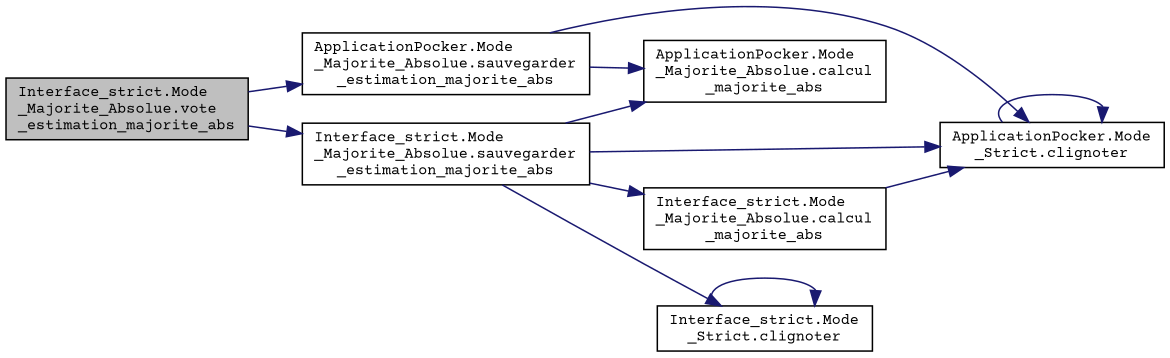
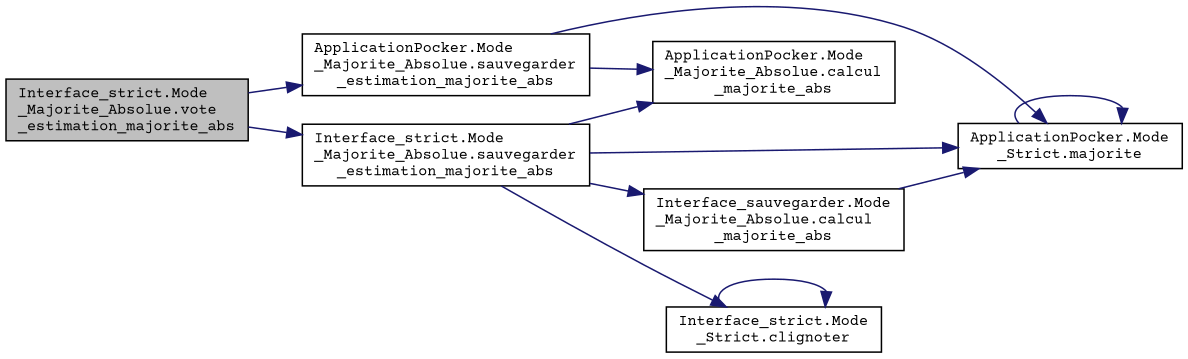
(1052, 145) -> (1070, 146)
(765, 219) -> (774, 220)
